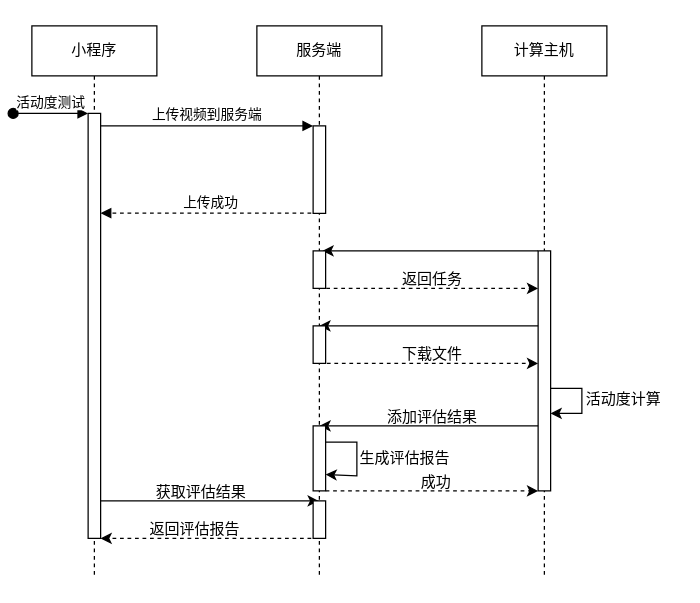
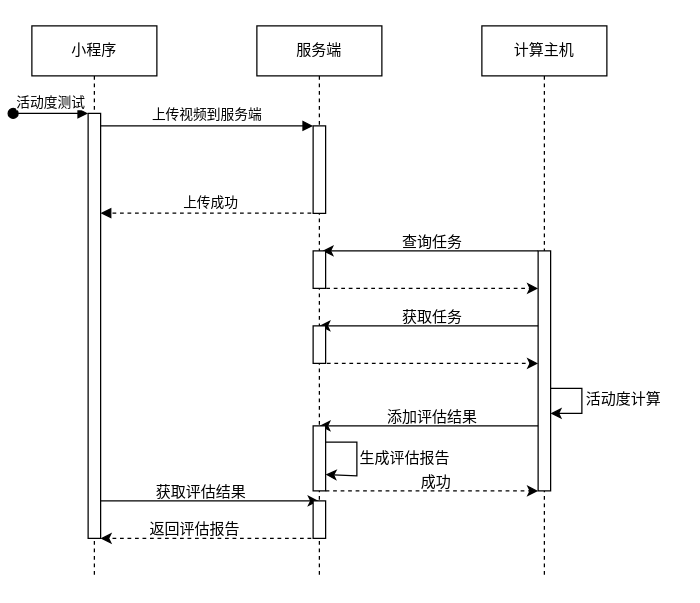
none -> (432, 242)
(432, 279) -> none
none -> (432, 317)
(432, 354) -> none
